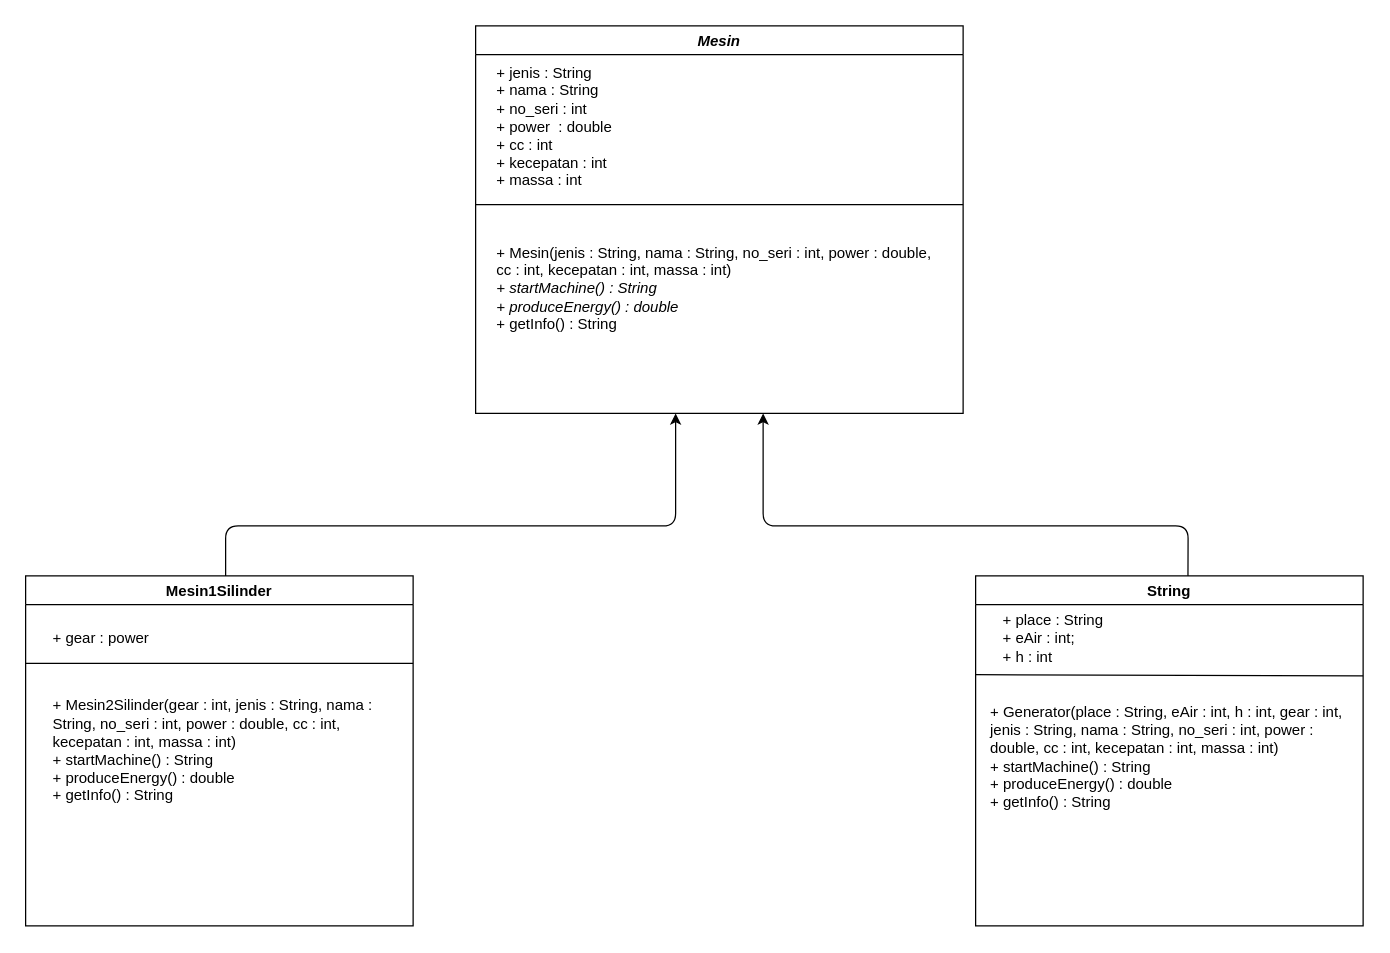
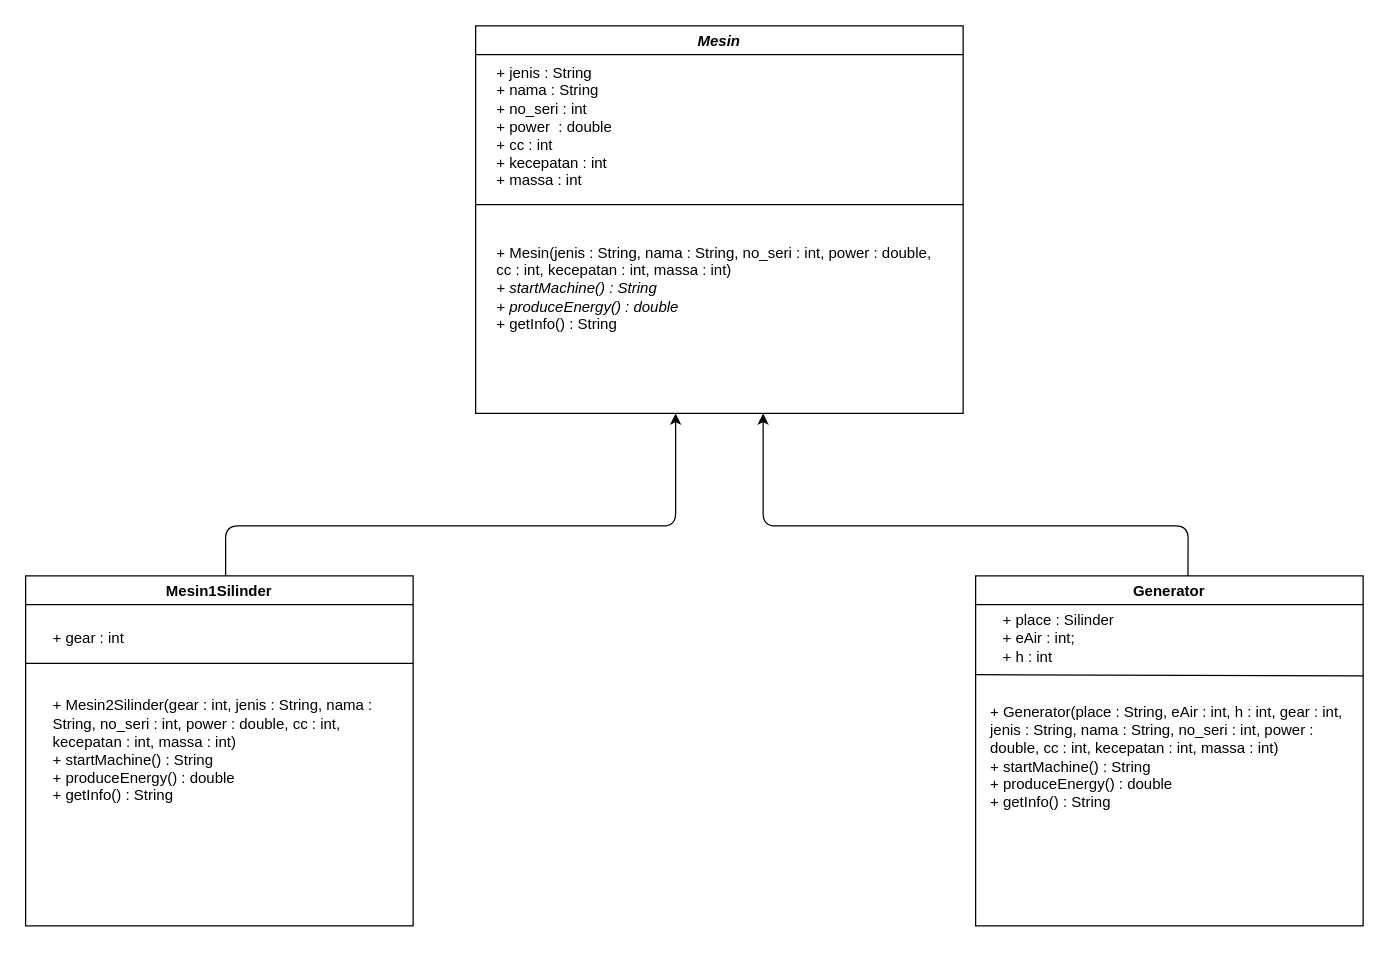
(1169, 591) -> (1169, 591)
(104, 638) -> (94, 638)
(1059, 638) -> (1063, 638)
